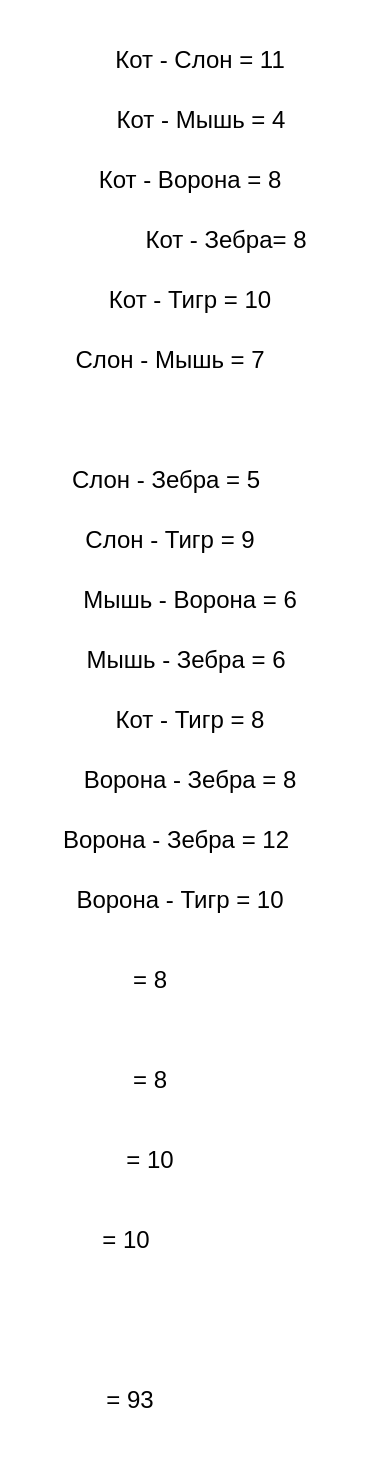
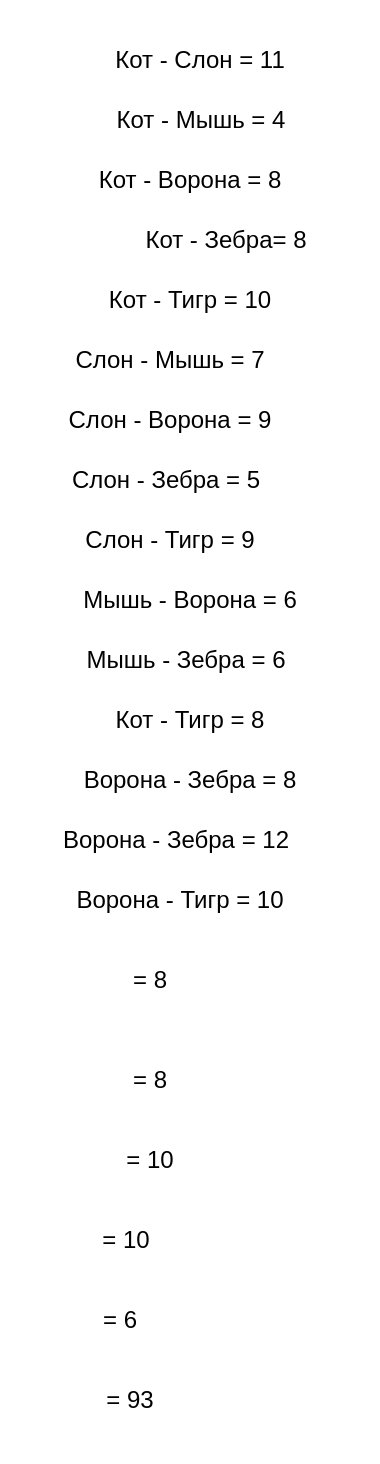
none -> (171, 421)
none -> (121, 1321)
